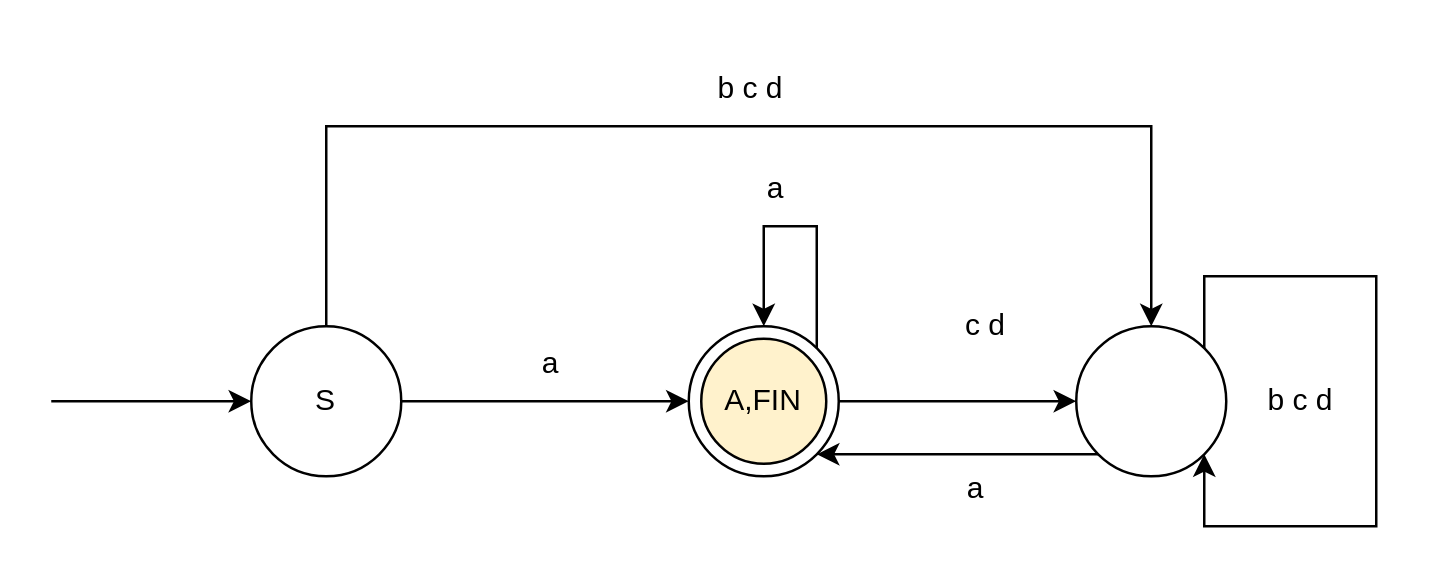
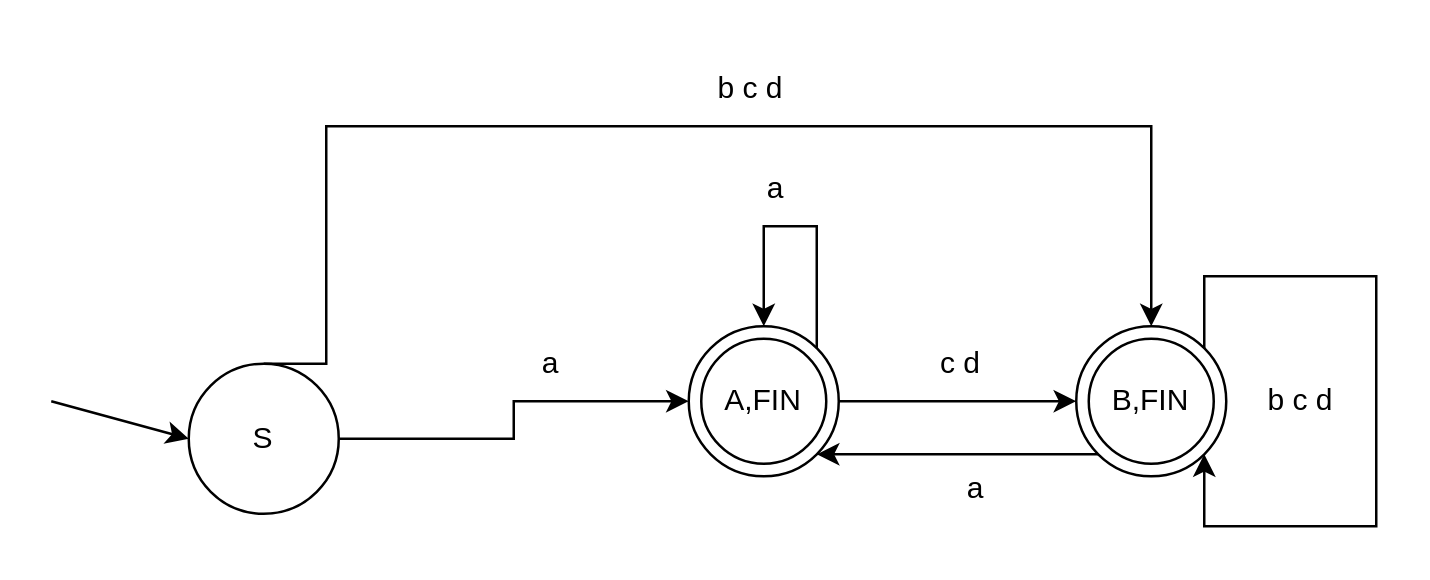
(986, 326) -> (961, 364)
(326, 401) -> (264, 439)
(764, 401) -> (764, 401)
none -> (1151, 401)
